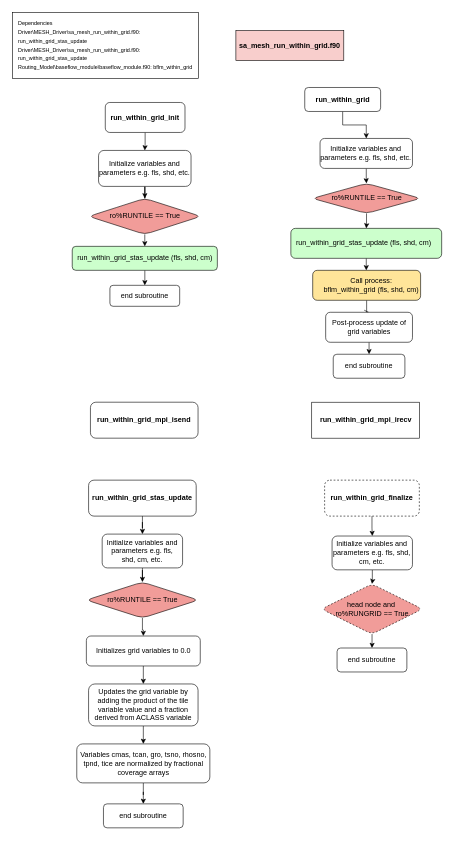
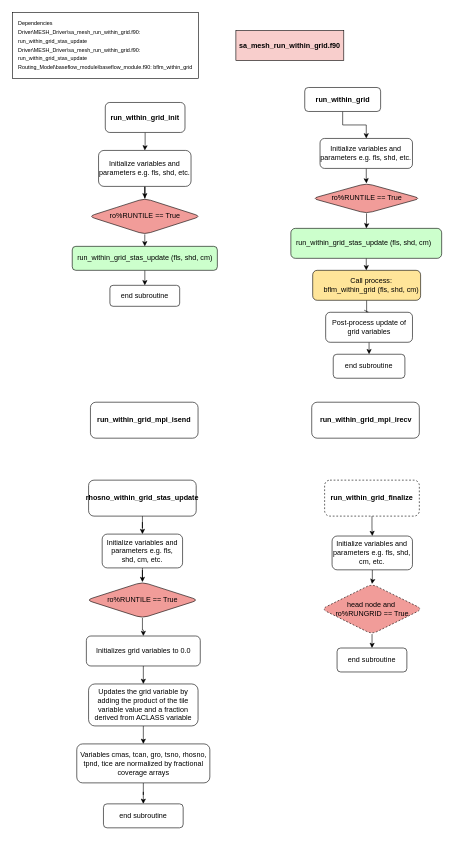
(366, 420) -> (366, 420)
(143, 498) -> (143, 498)
